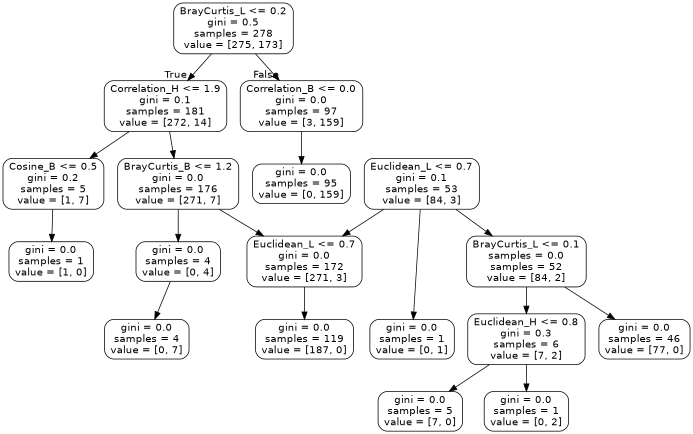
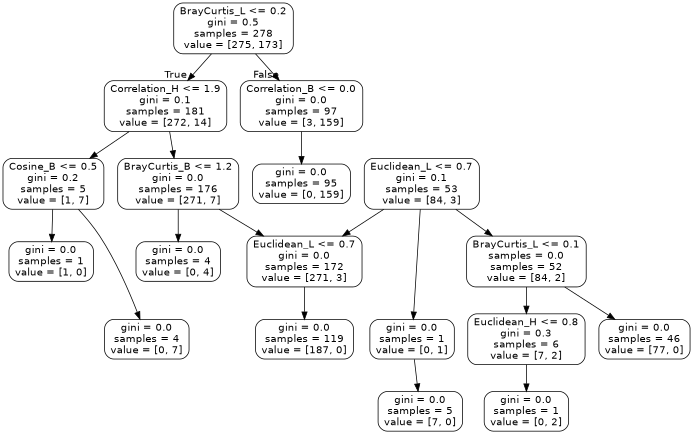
(164, 297) -> (113, 258)
(472, 376) -> (416, 372)
